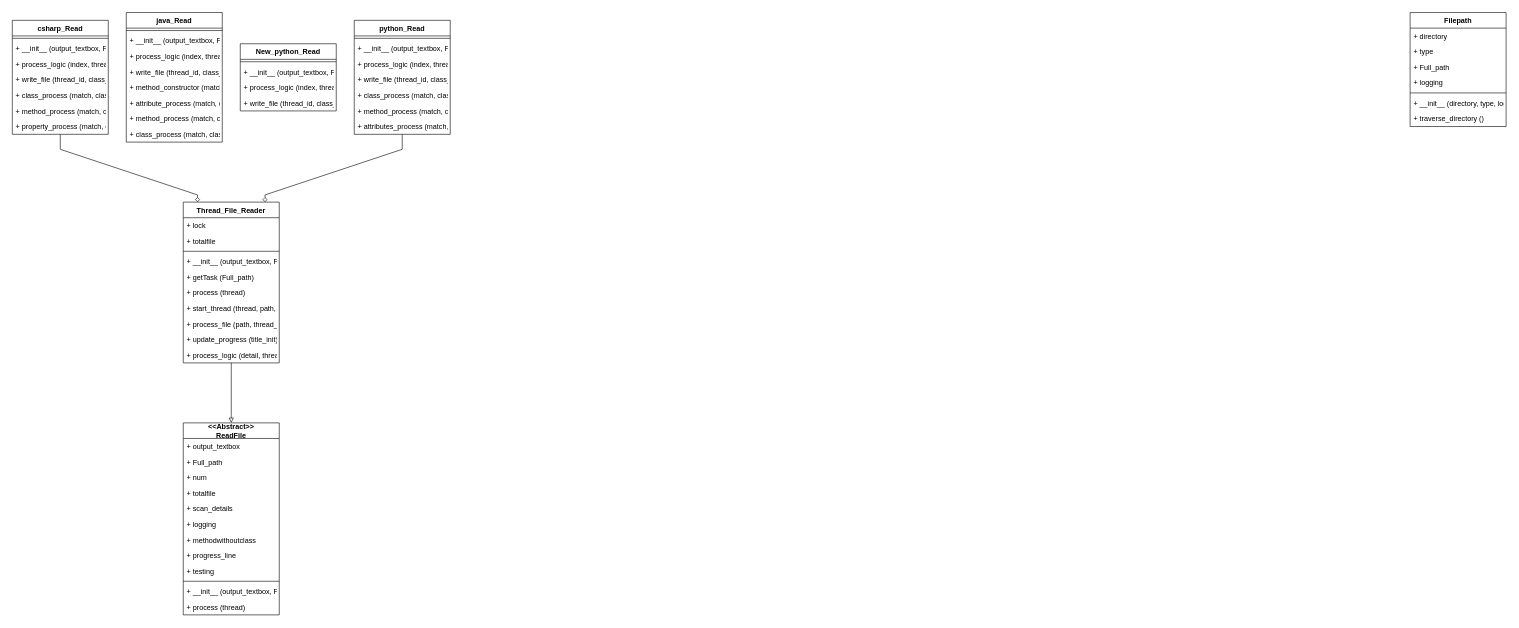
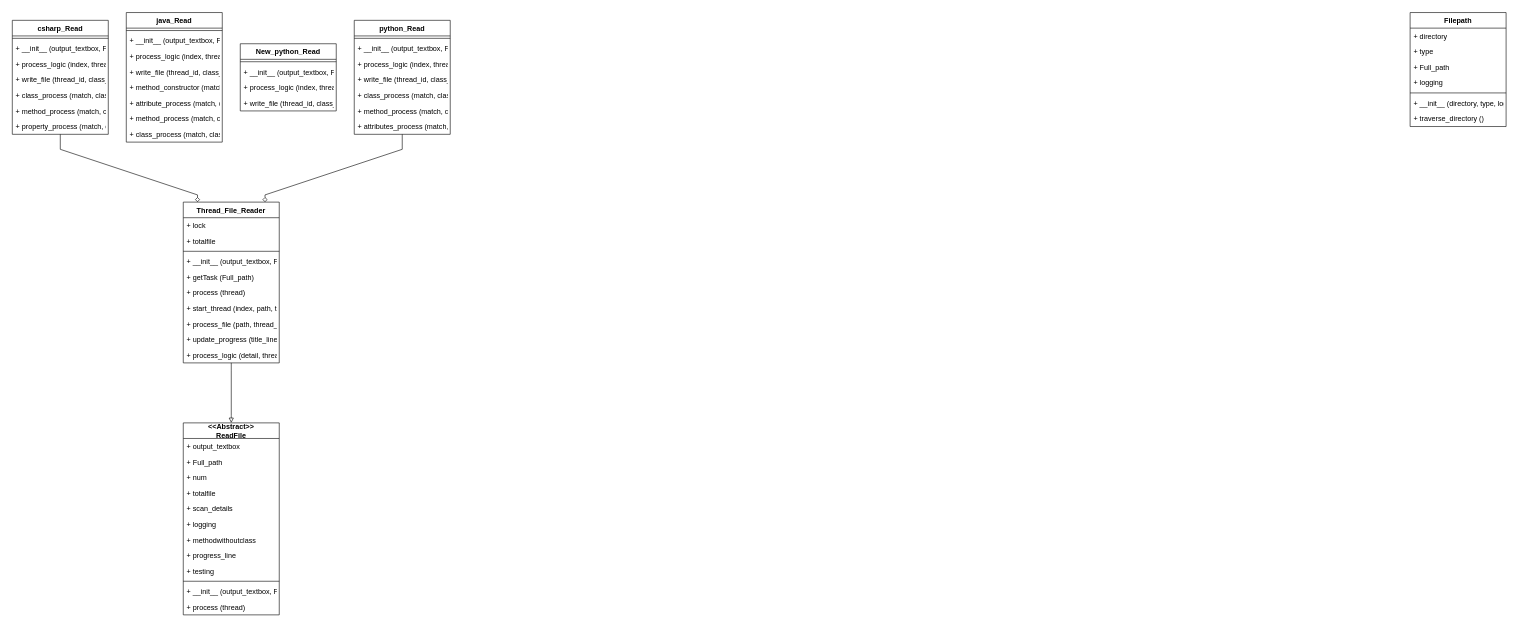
(260, 308) -> (257, 308)
(241, 340) -> (241, 340)
